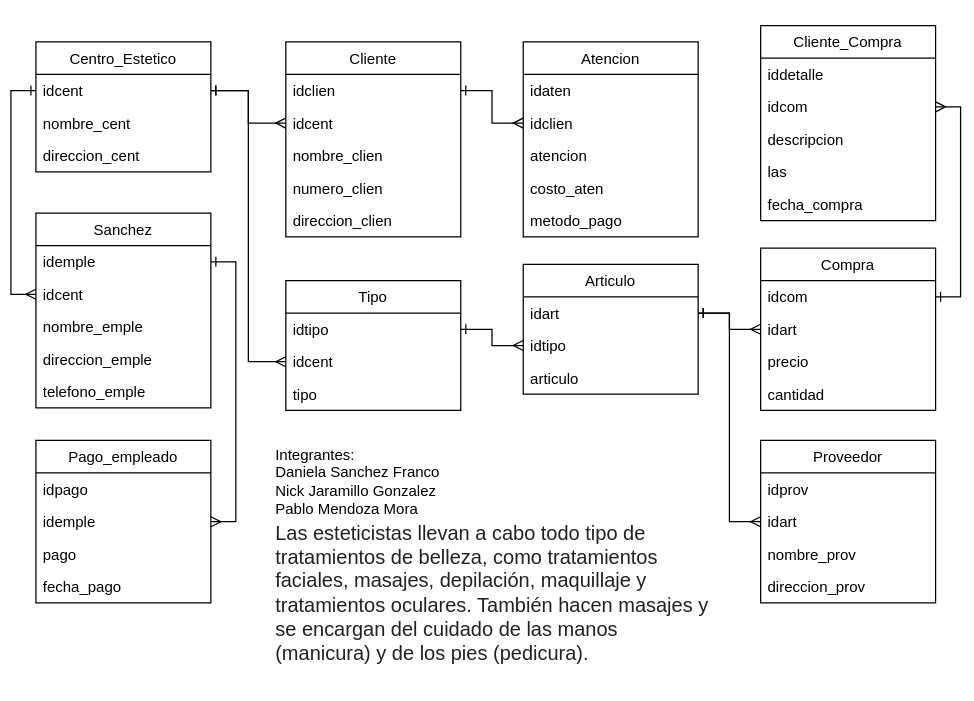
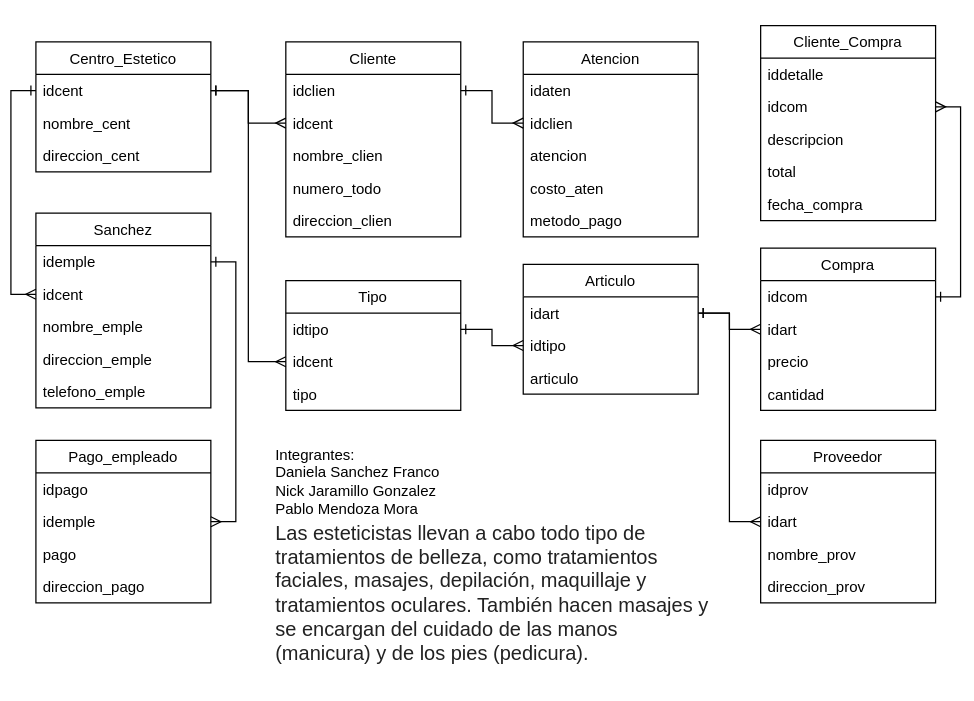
(778, 173) -> (787, 173)
(339, 189) -> (339, 189)
(85, 588) -> (97, 588)
